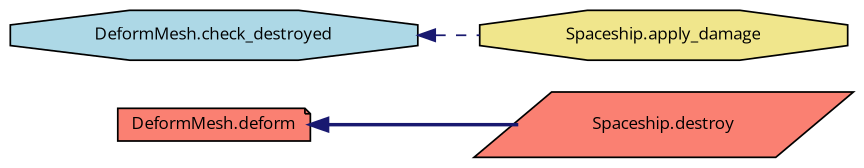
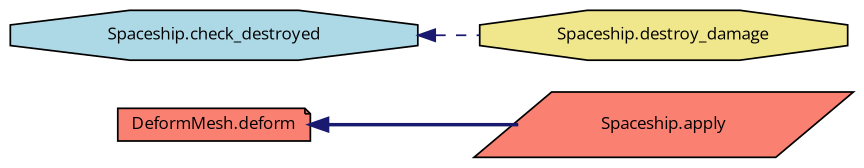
(214, 35) -> (214, 35)
(664, 35) -> (664, 35)
(664, 125) -> (664, 125)
